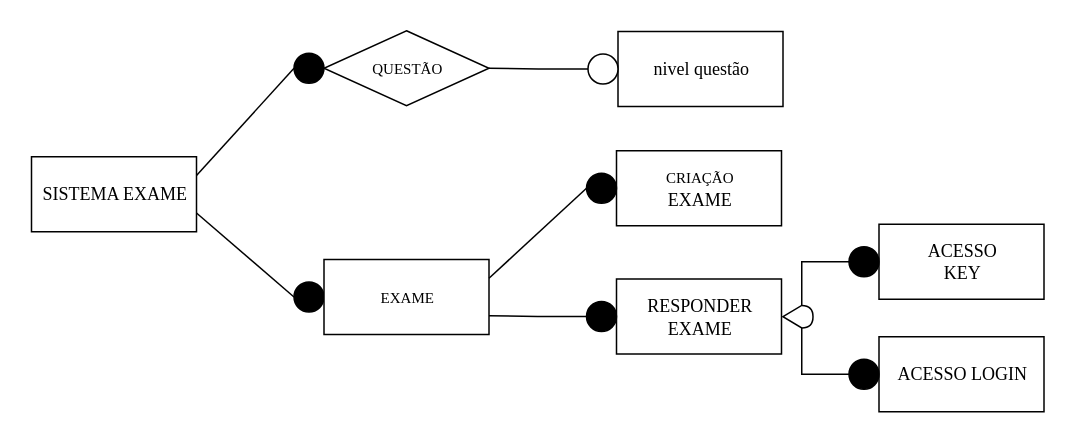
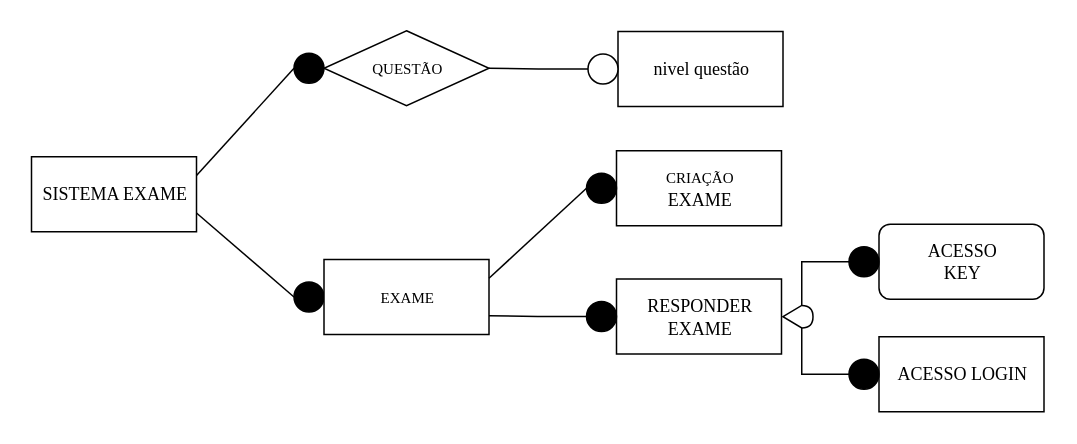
(962, 262) -> (962, 262)
